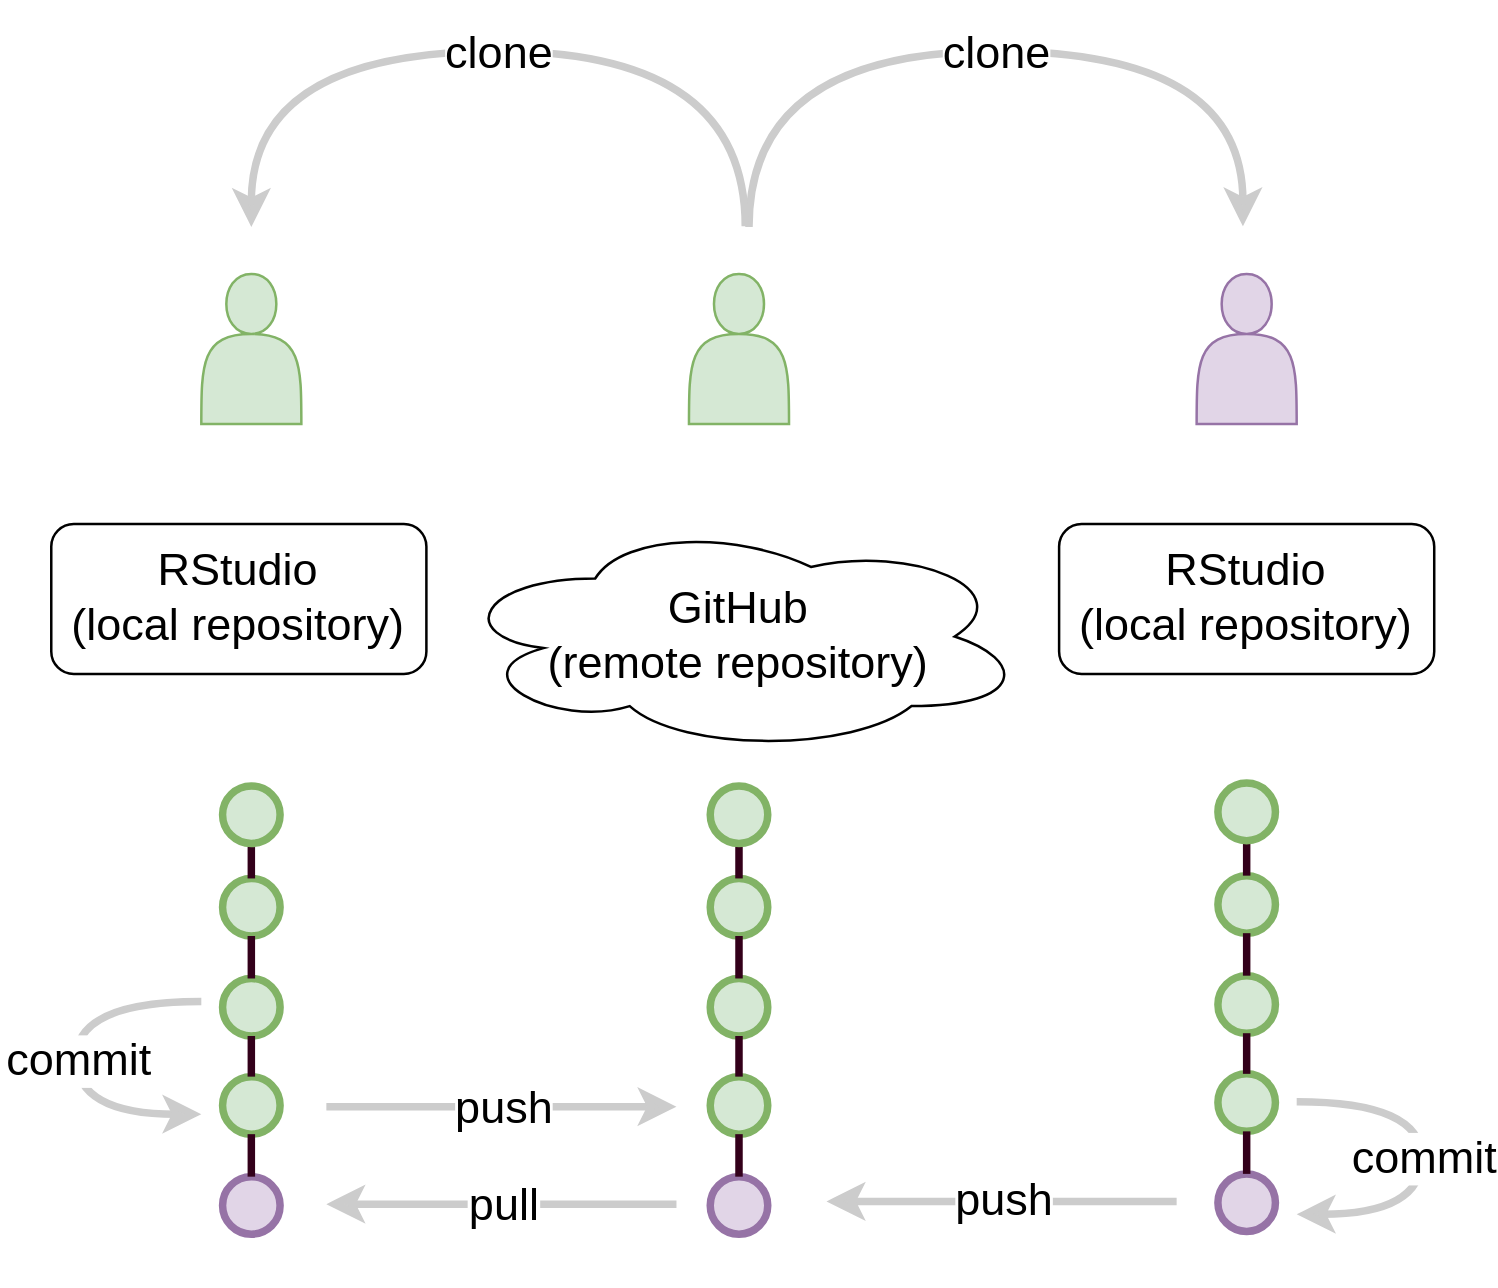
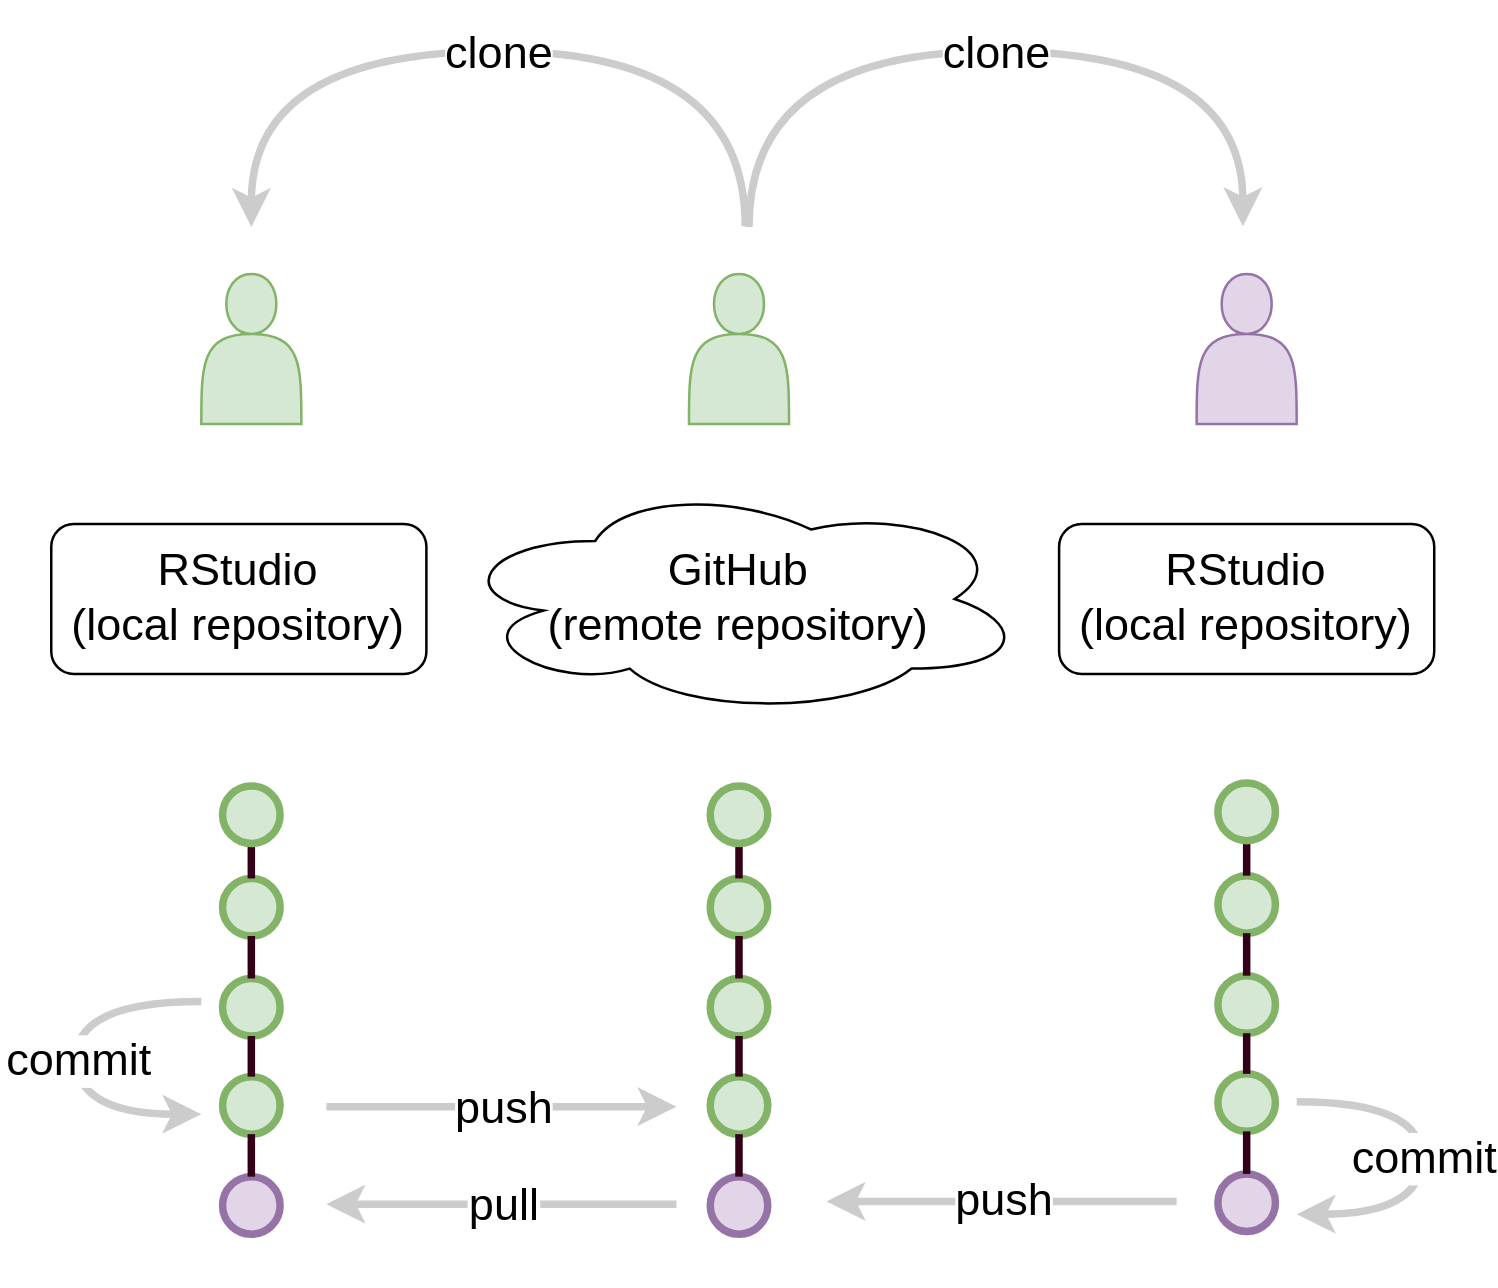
(739, 636) -> (739, 599)
